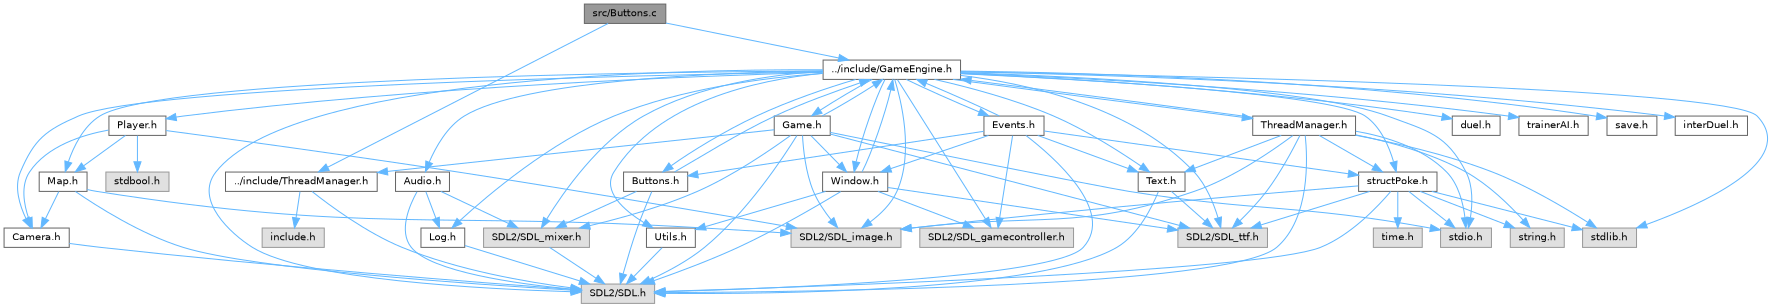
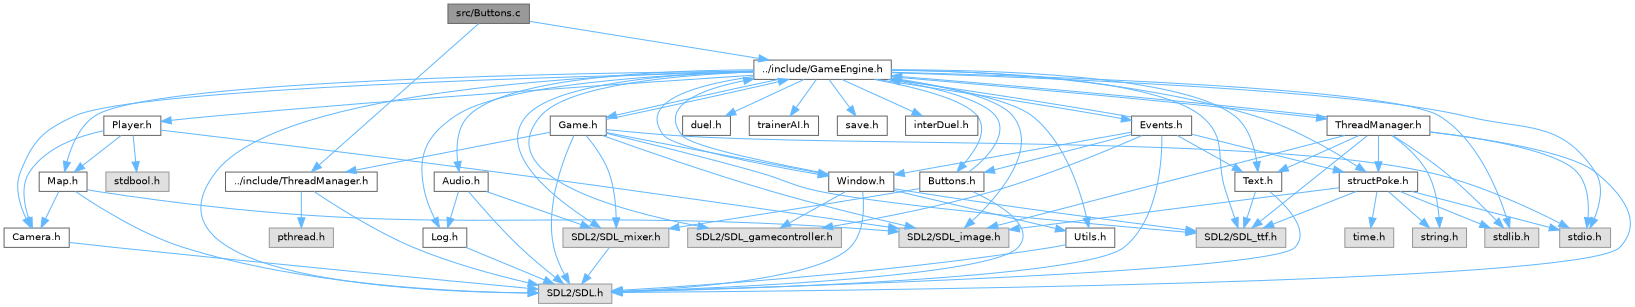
(293, 238) -> (301, 238)
(1058, 275) -> none
